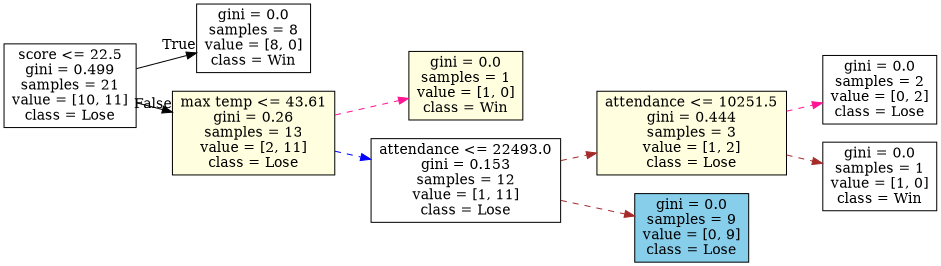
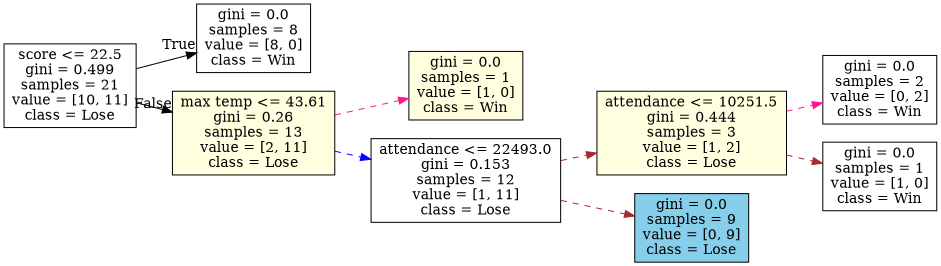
(880, 90) -> (880, 90)
